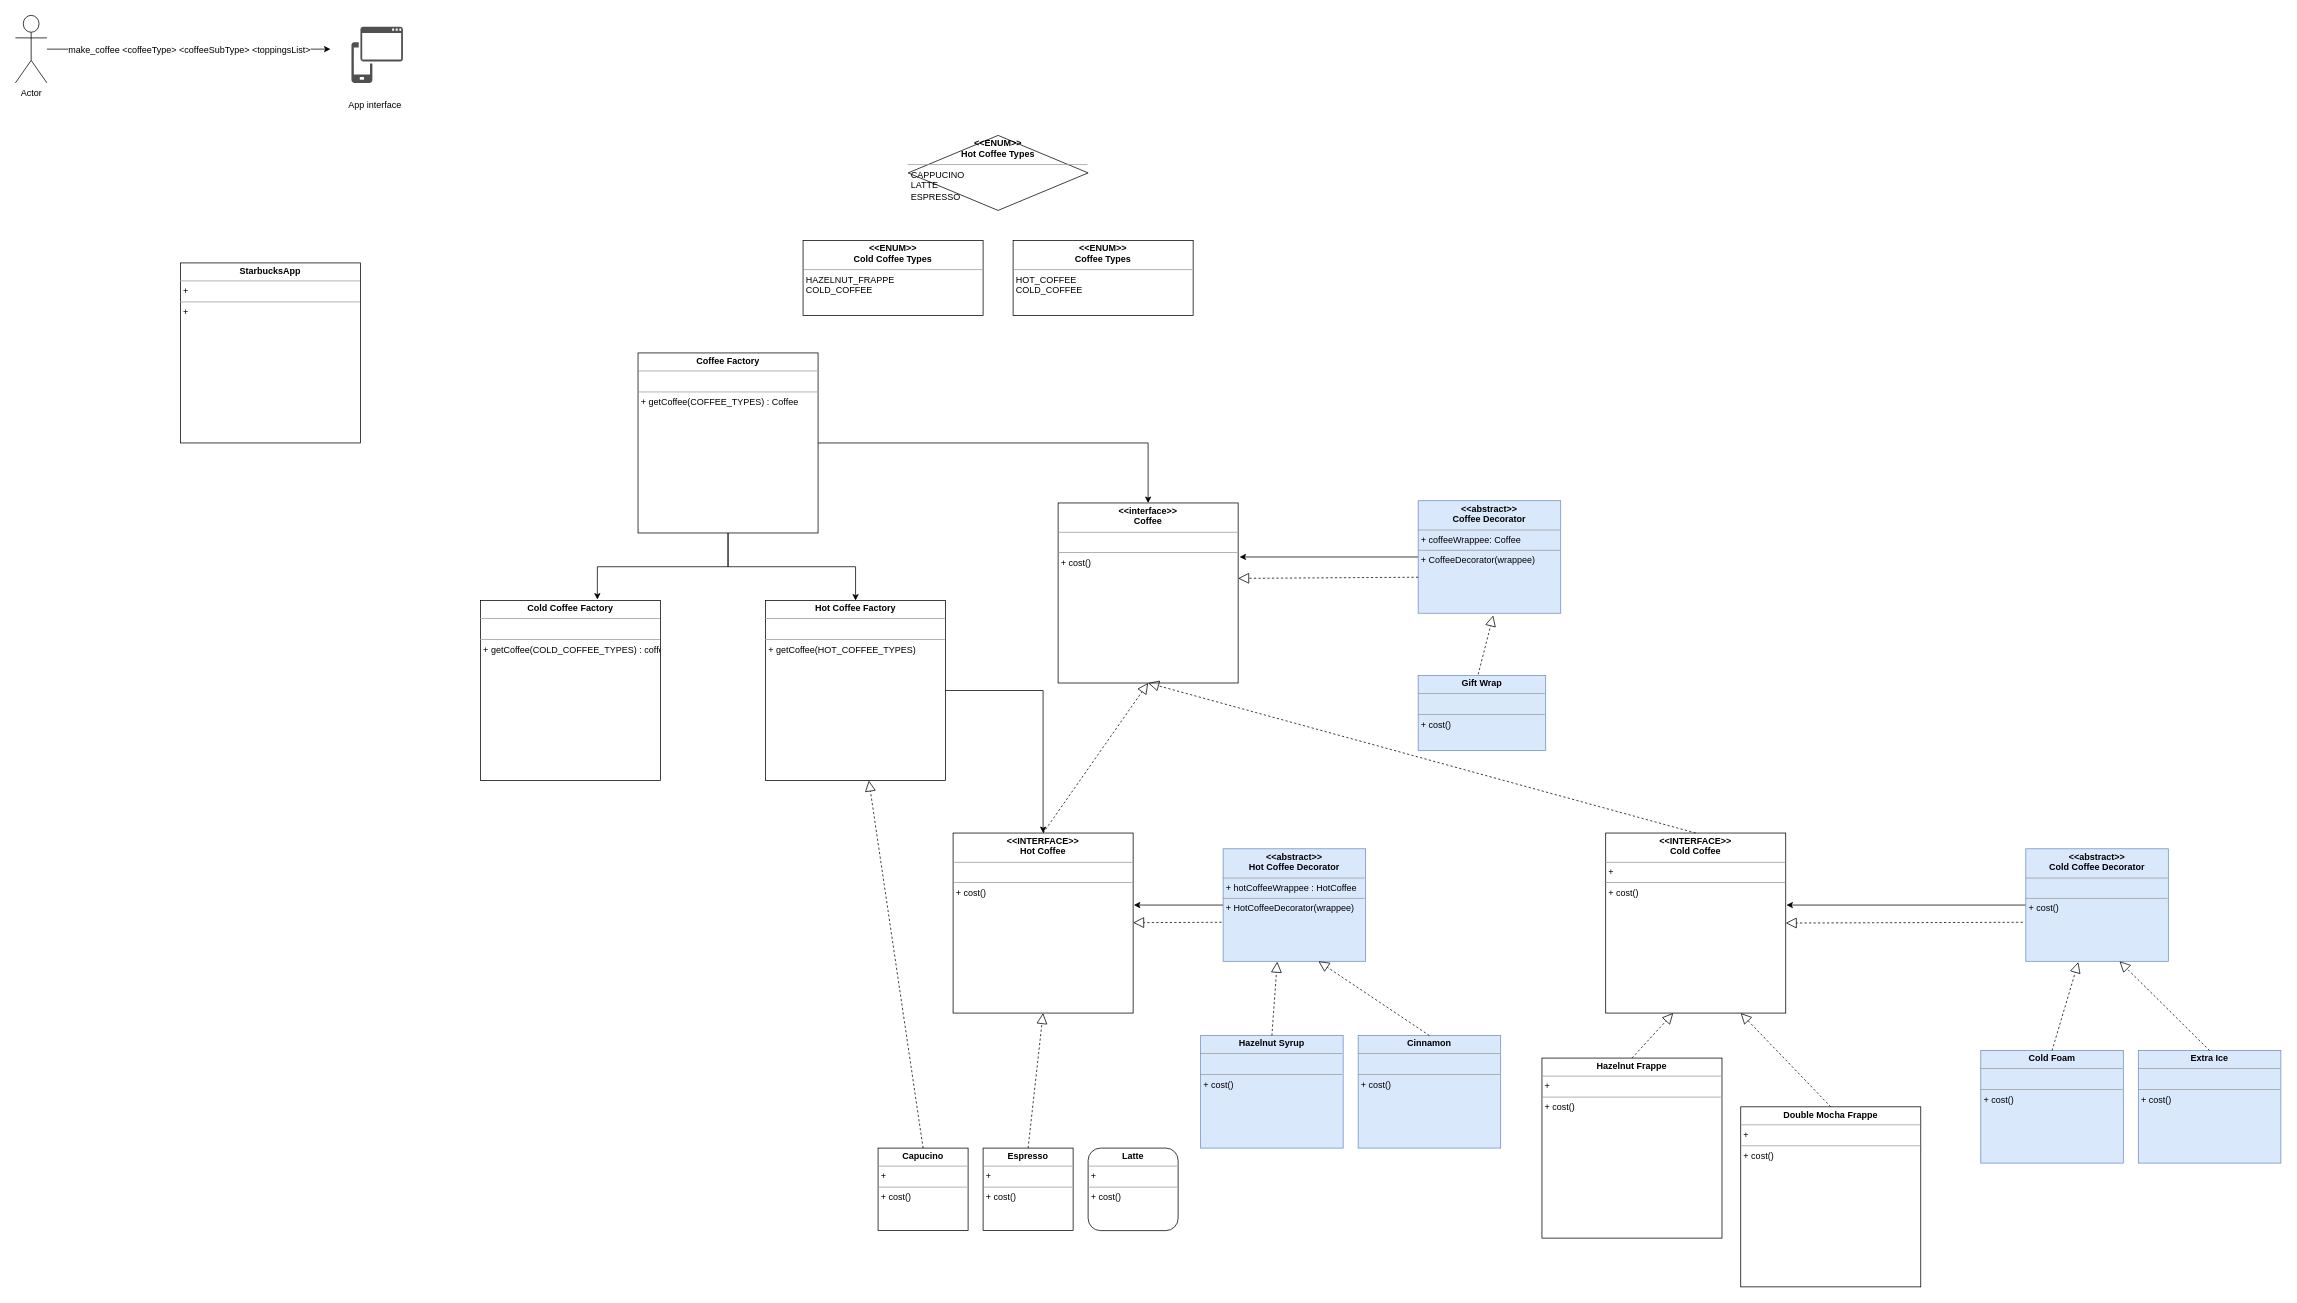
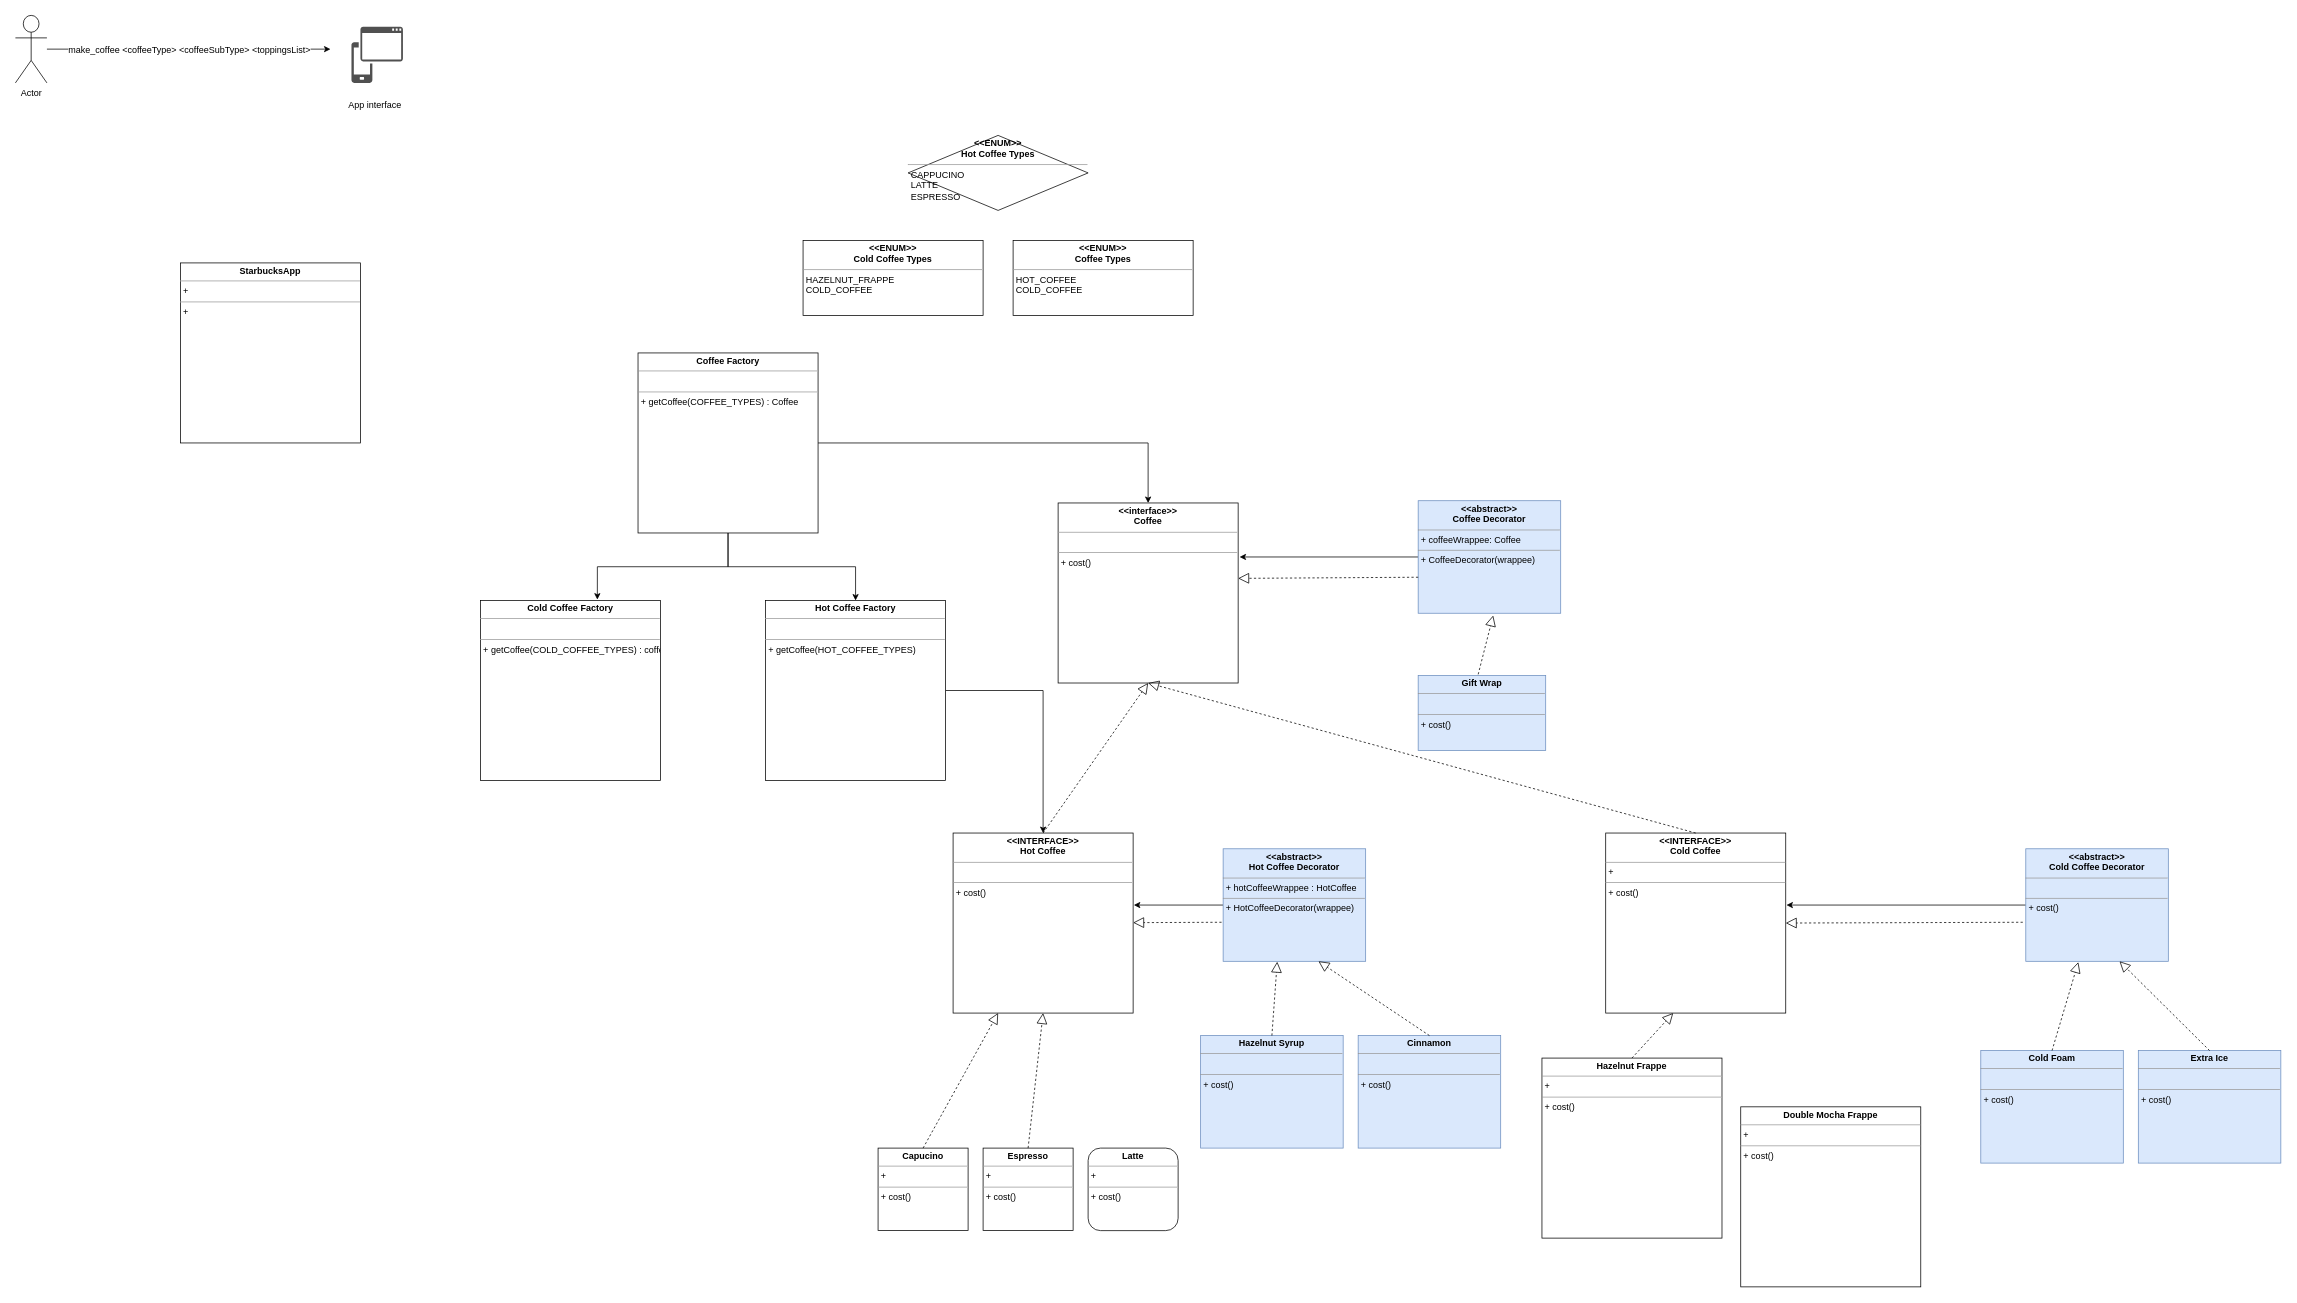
(897, 969) -> (958, 1085)
(1789, 1064) -> none
